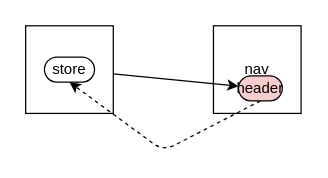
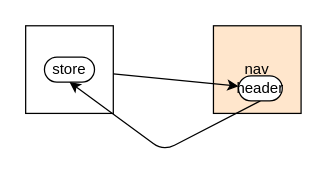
(257, 69) -> (257, 69)
(260, 88) -> (260, 88)
(164, 147) -> (164, 147)
